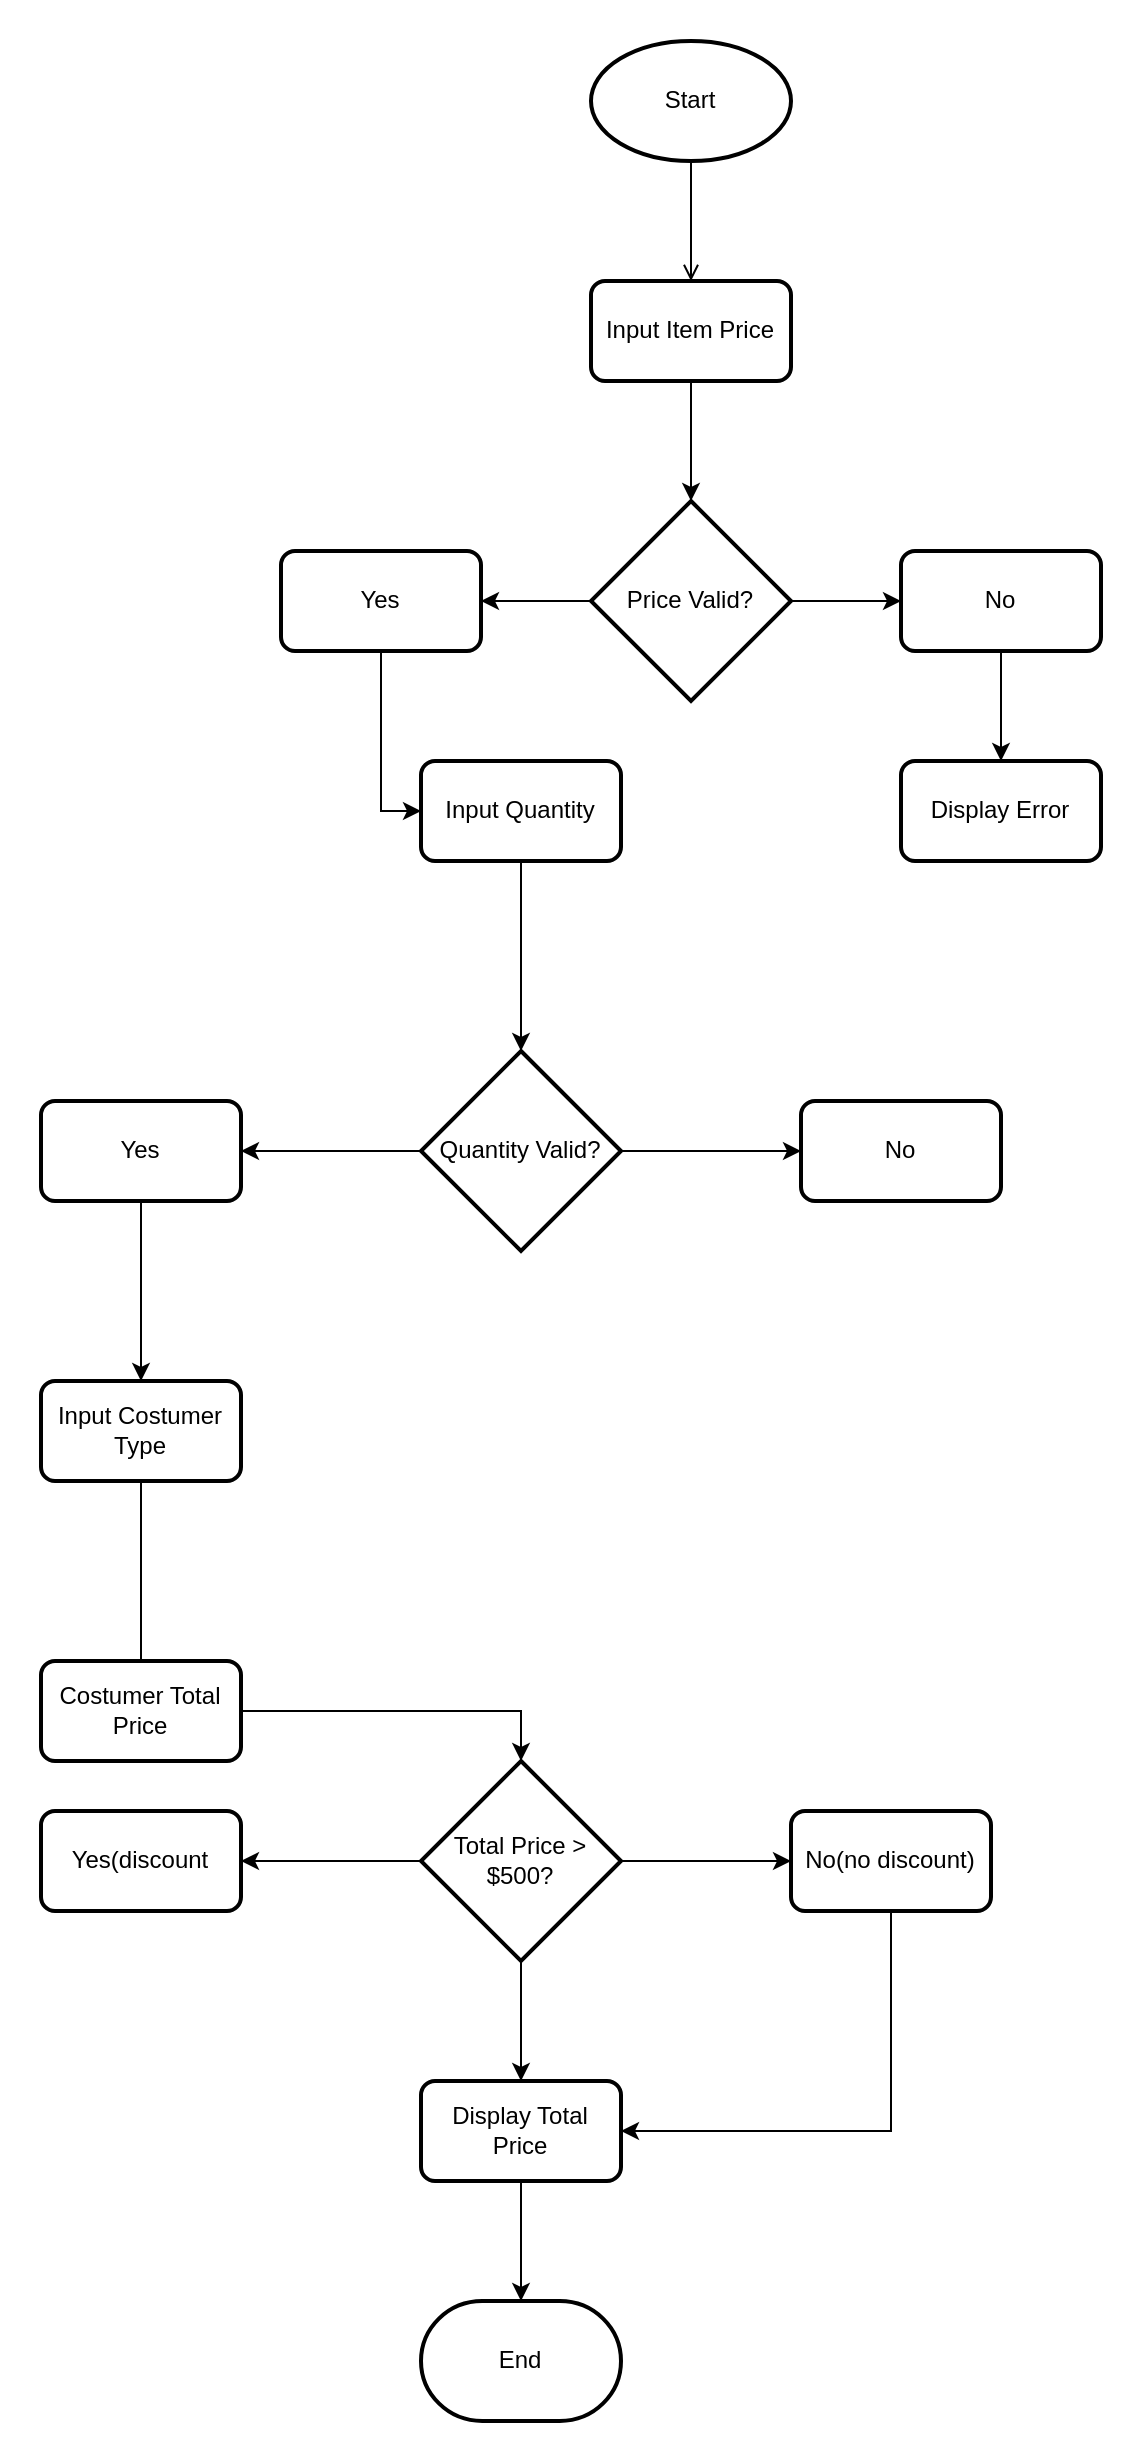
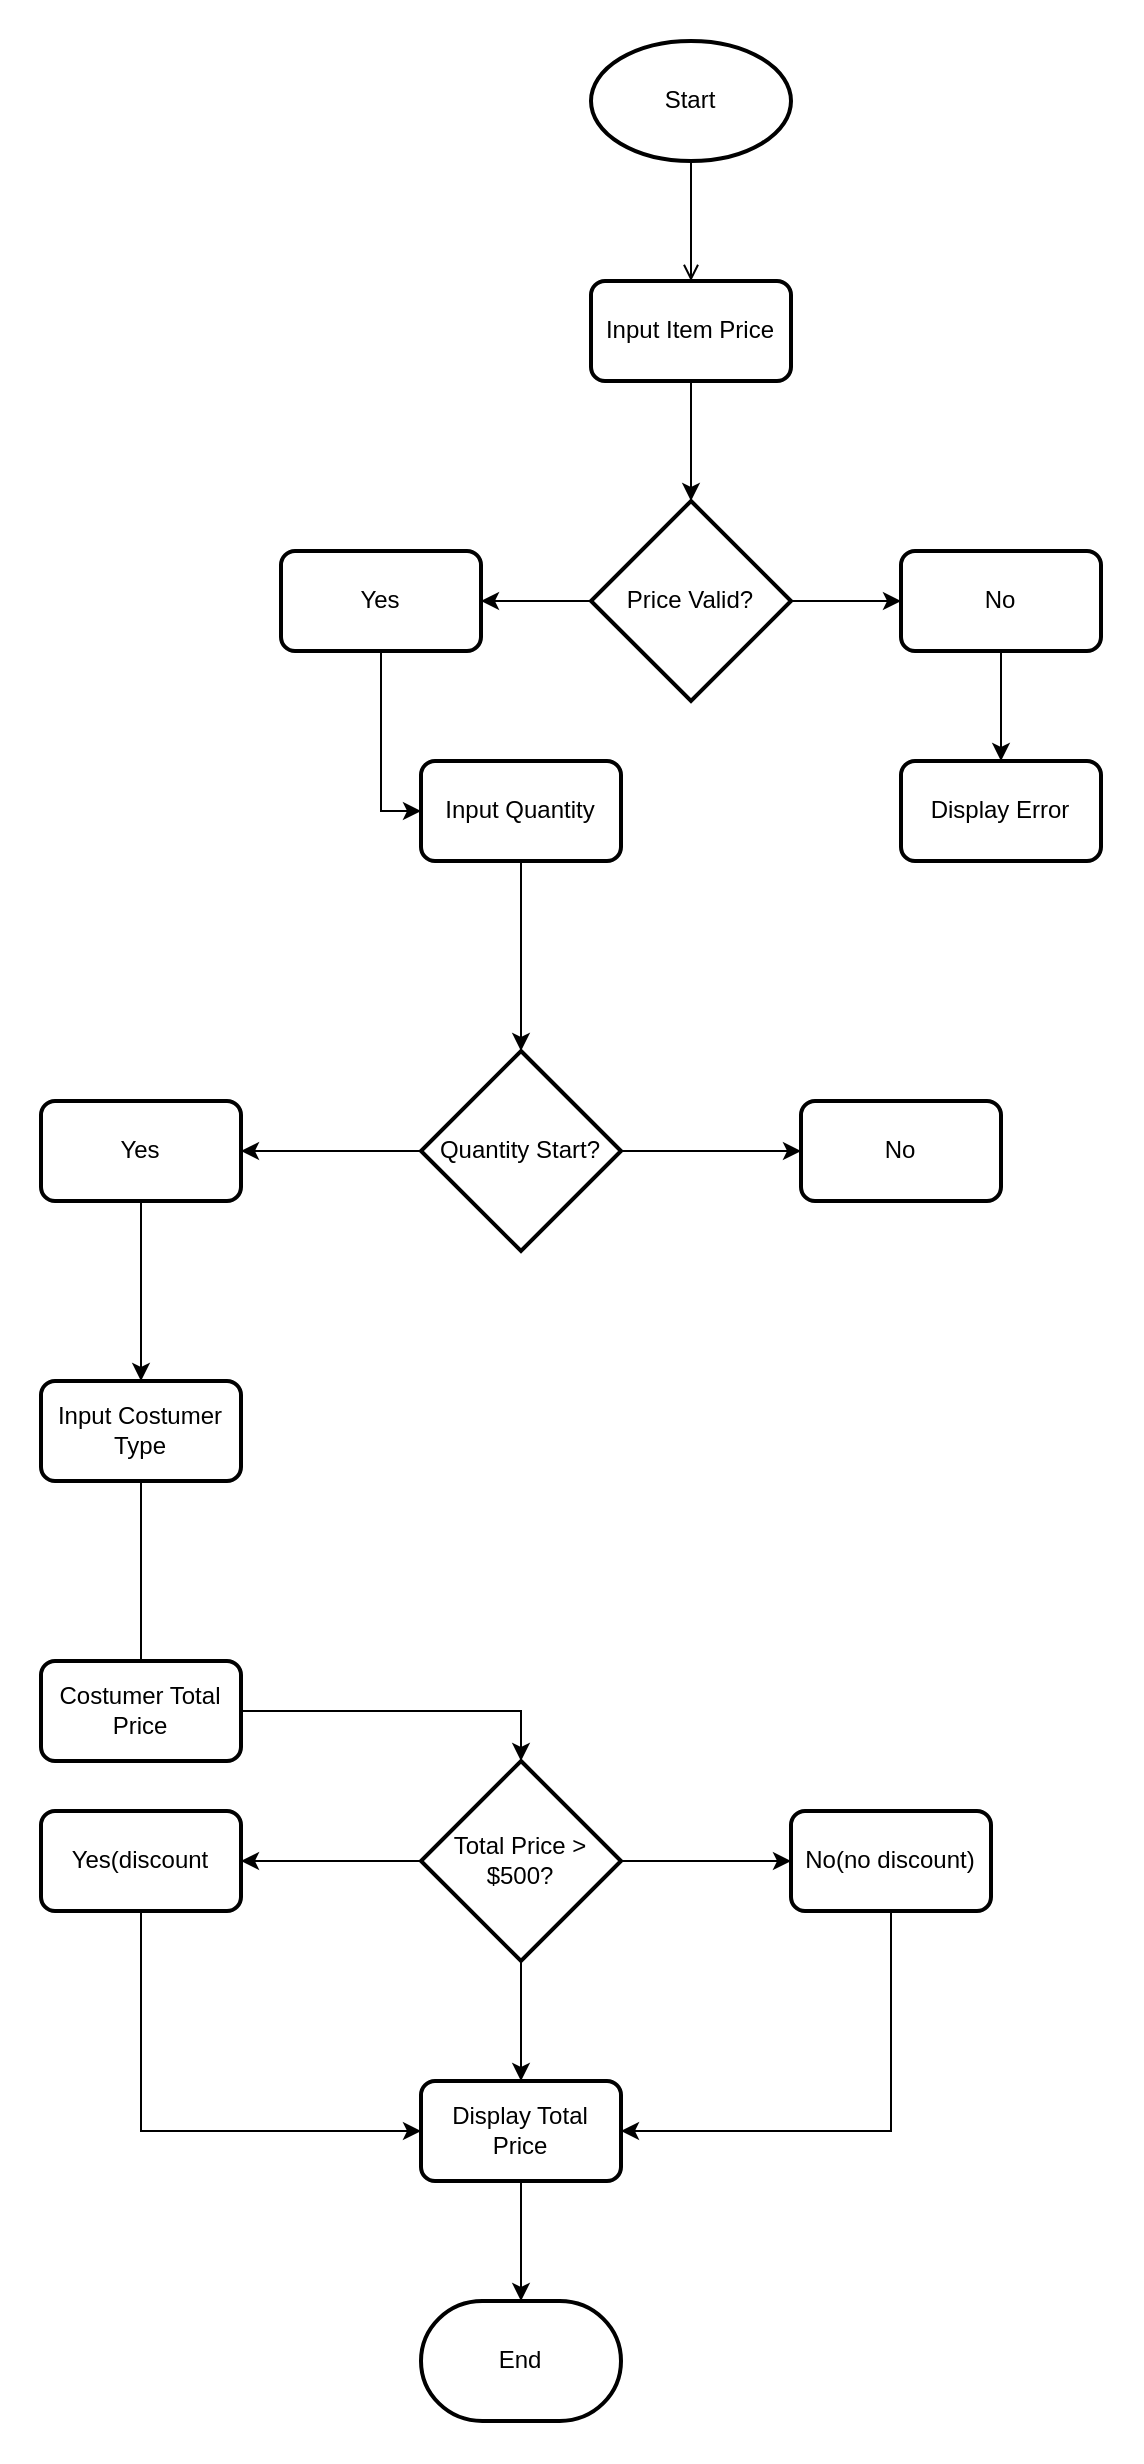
(521, 1151) -> (521, 1151)
none -> (164, 2131)
